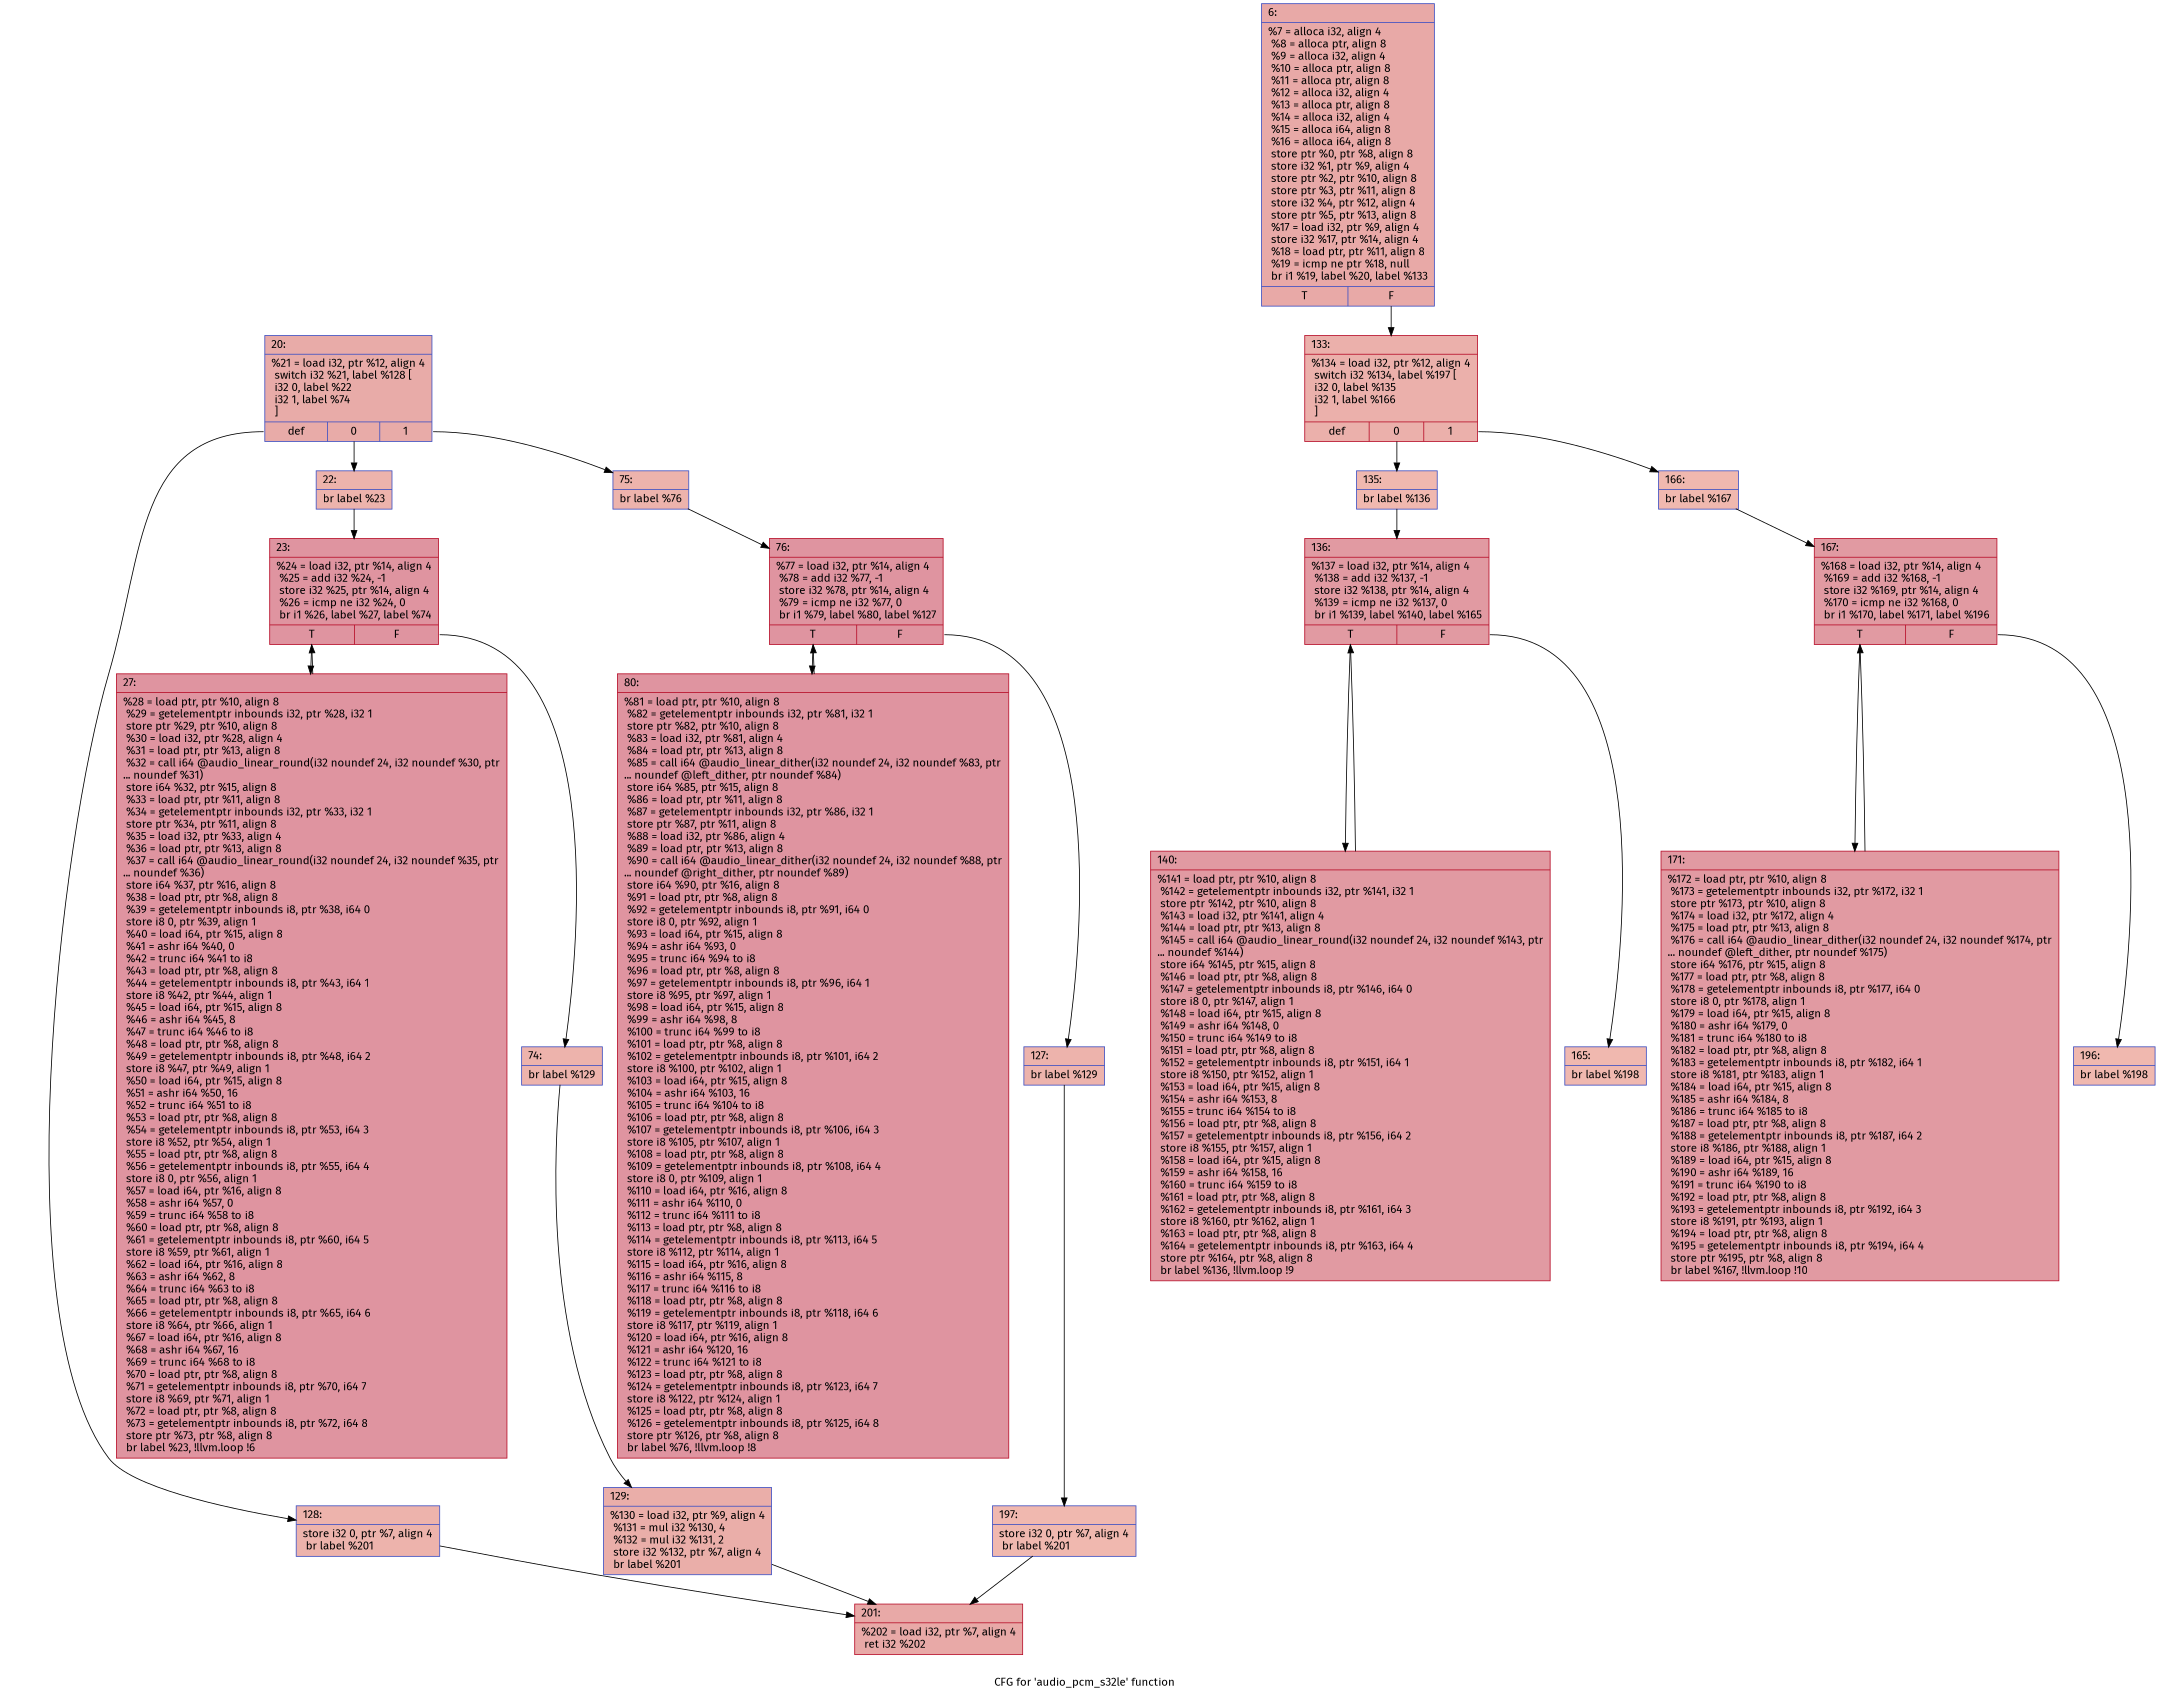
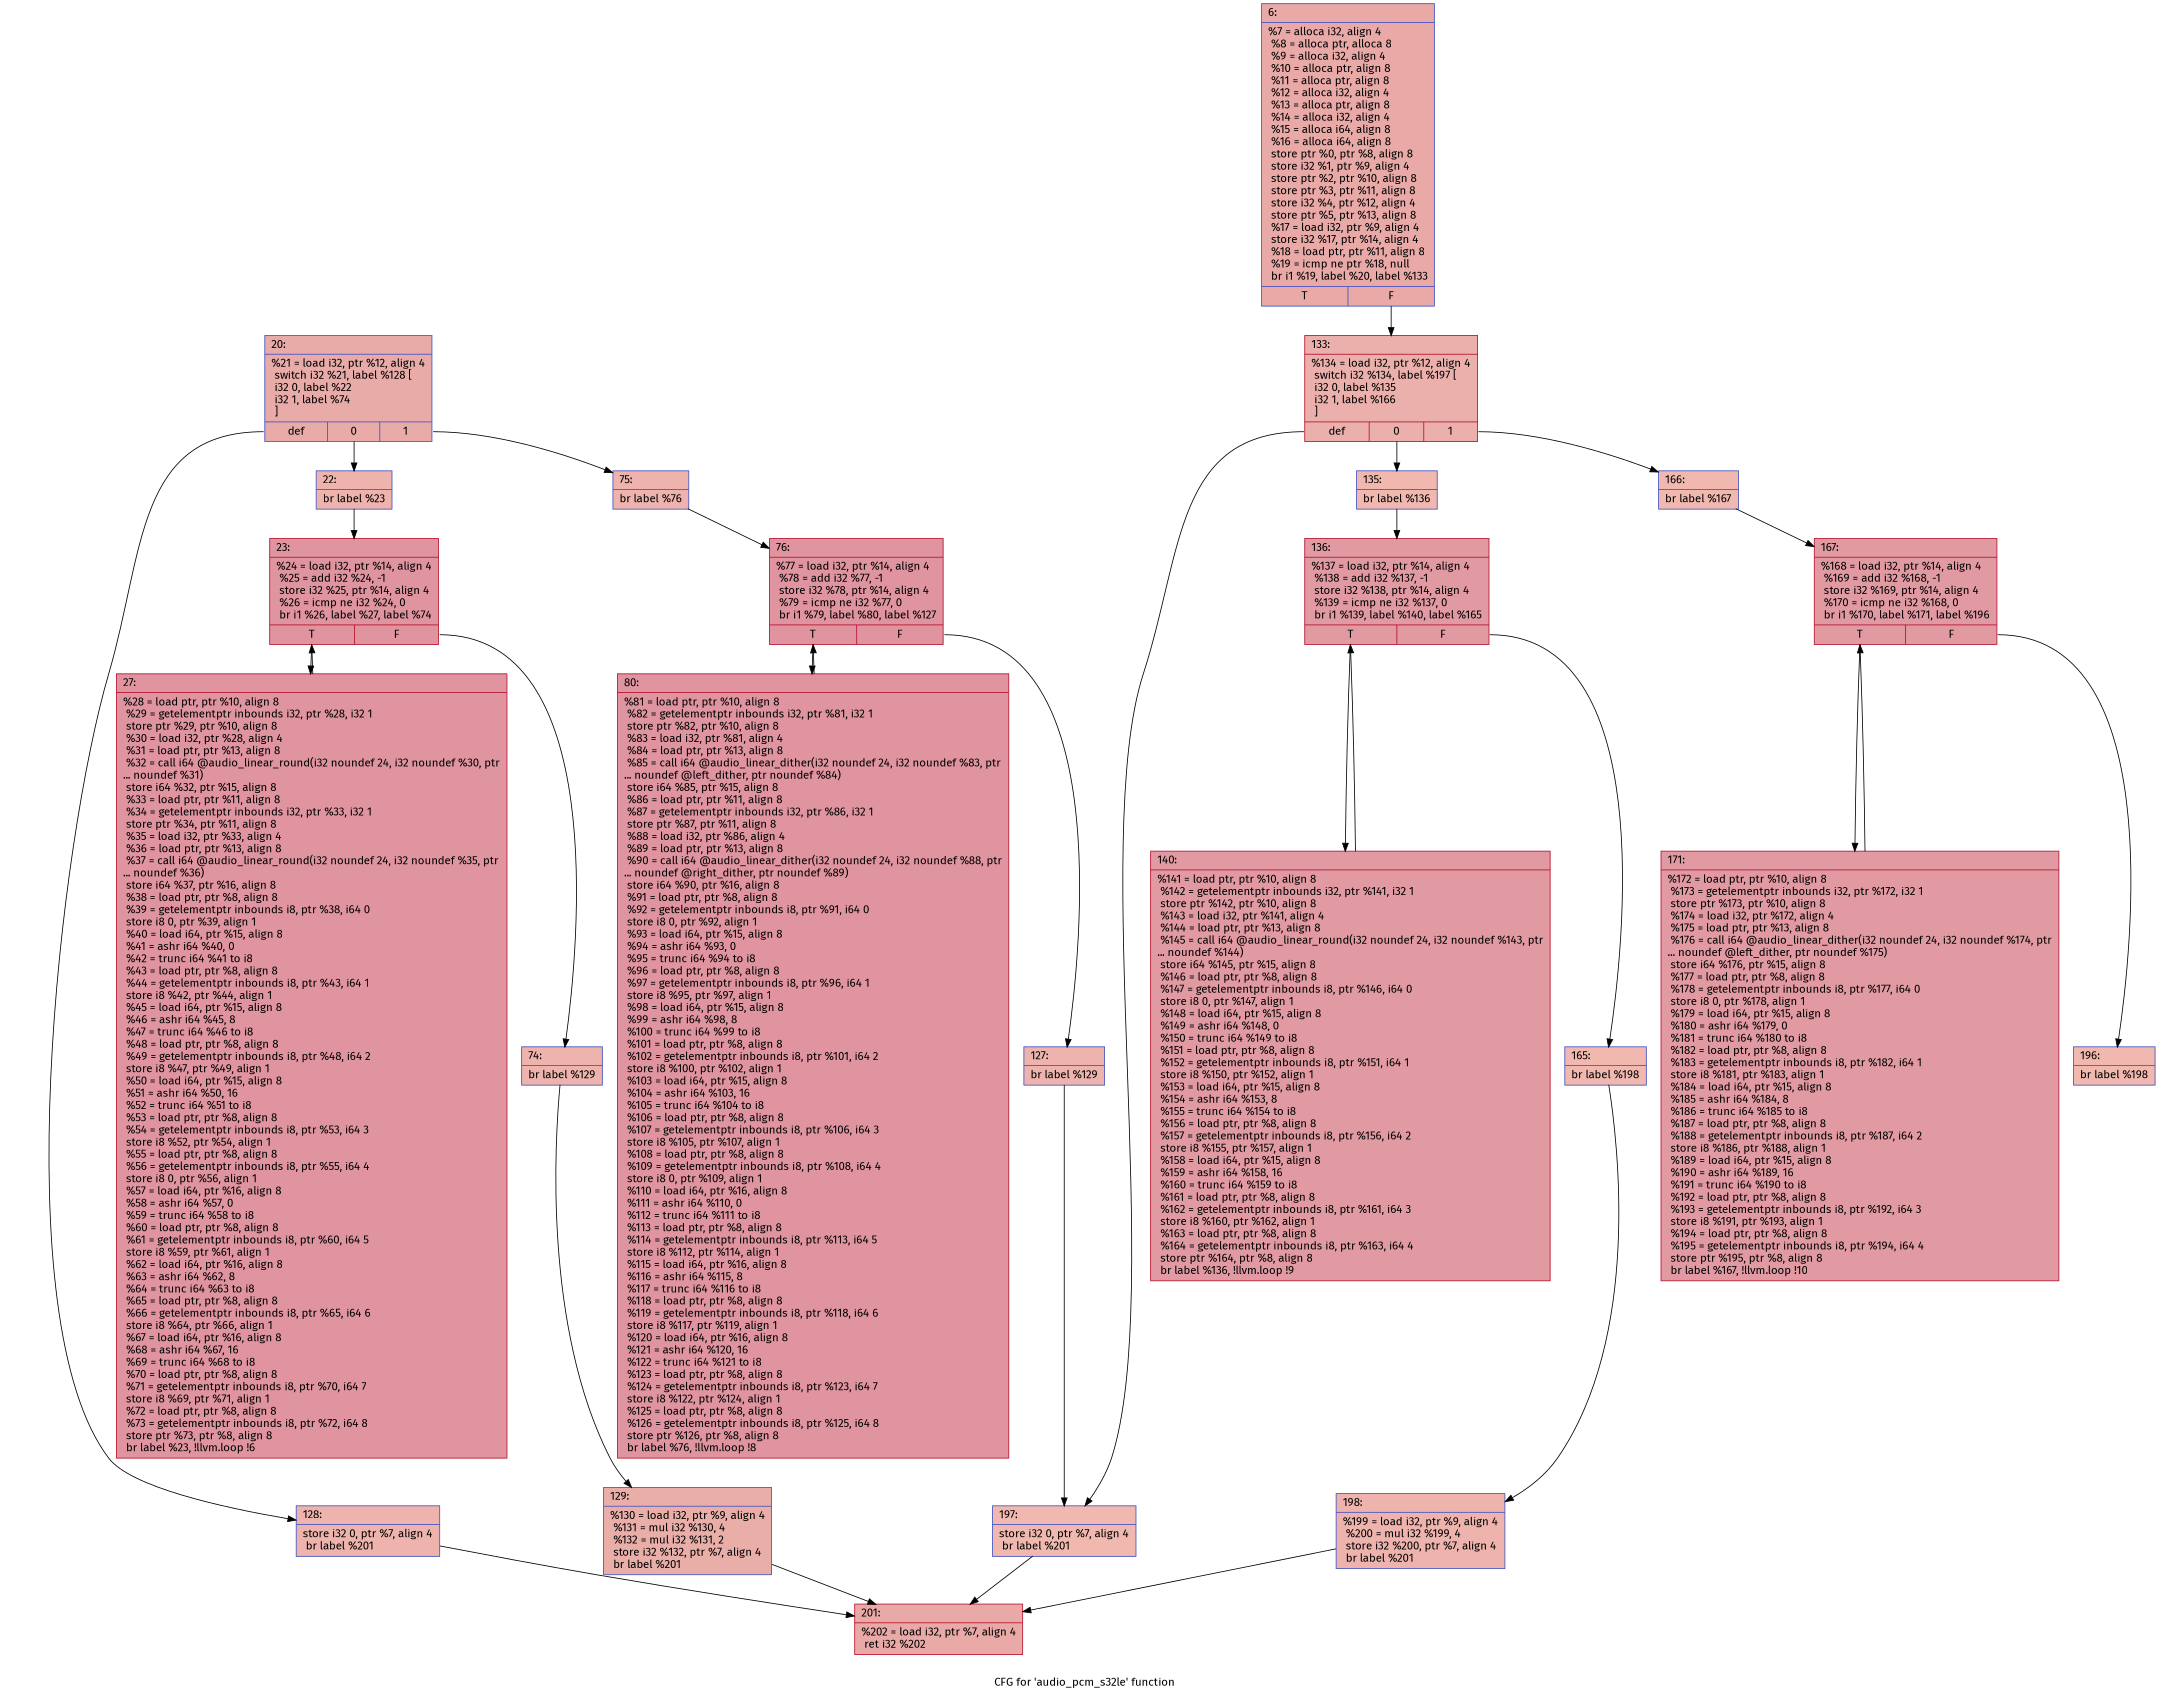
(1327, 44) -> (1330, 44)
none -> (1124, 929)
none -> (1421, 1531)
